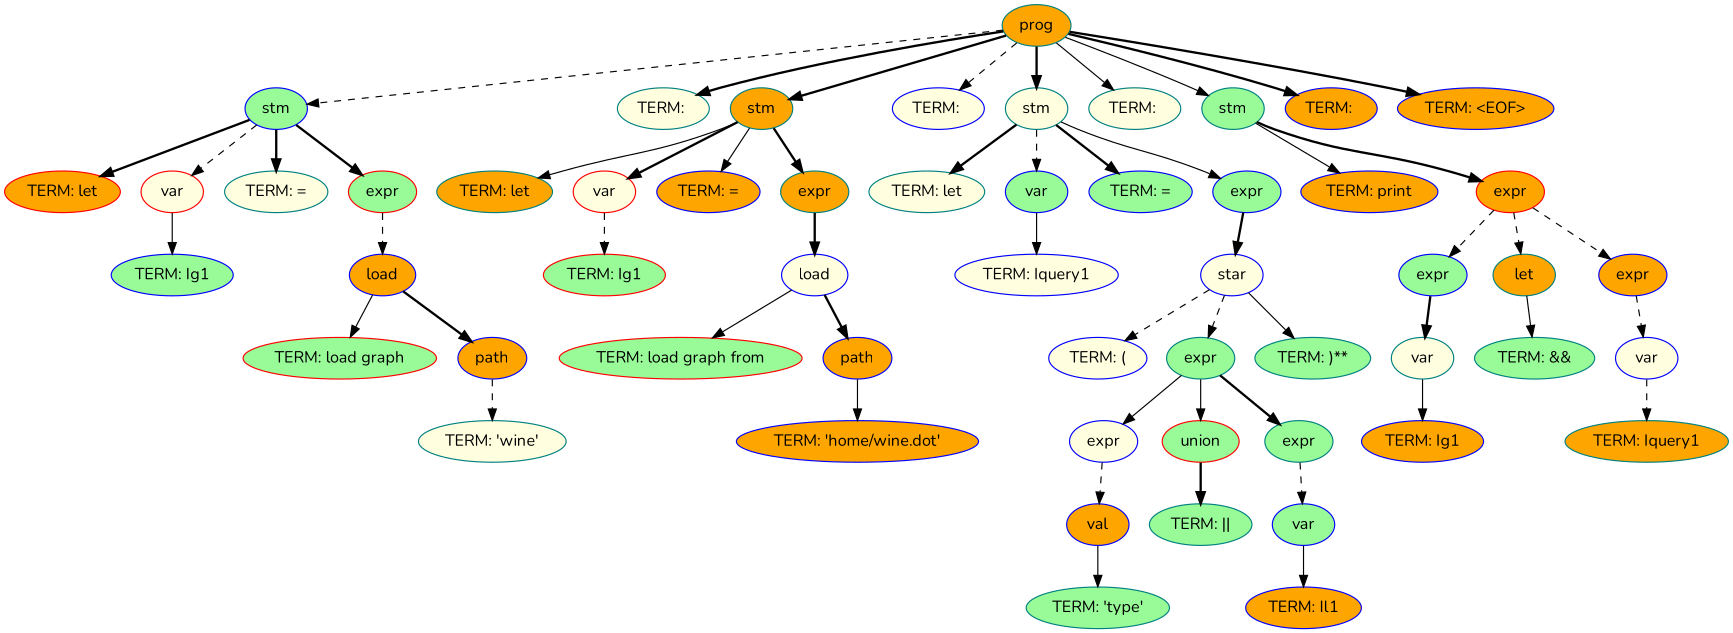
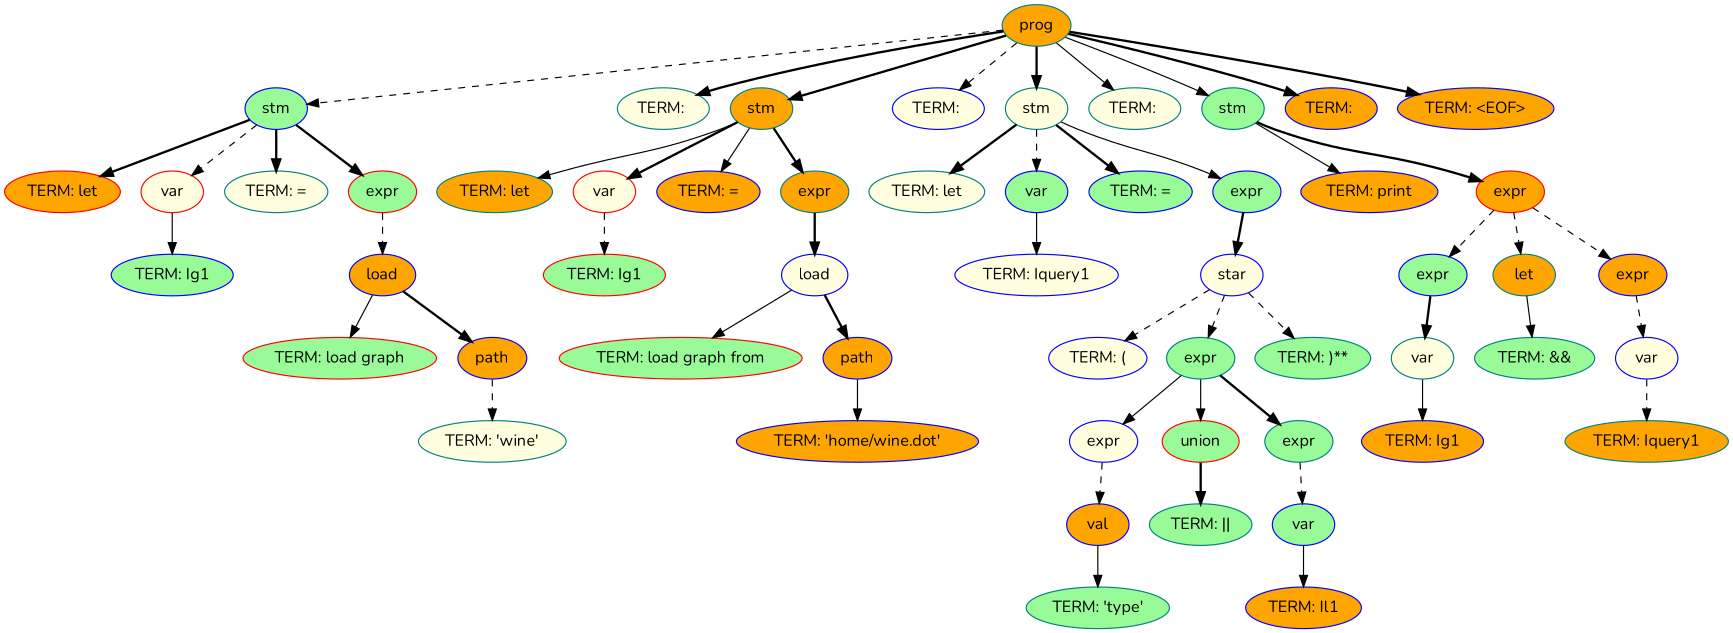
(1267, 311) -> (1267, 311)
